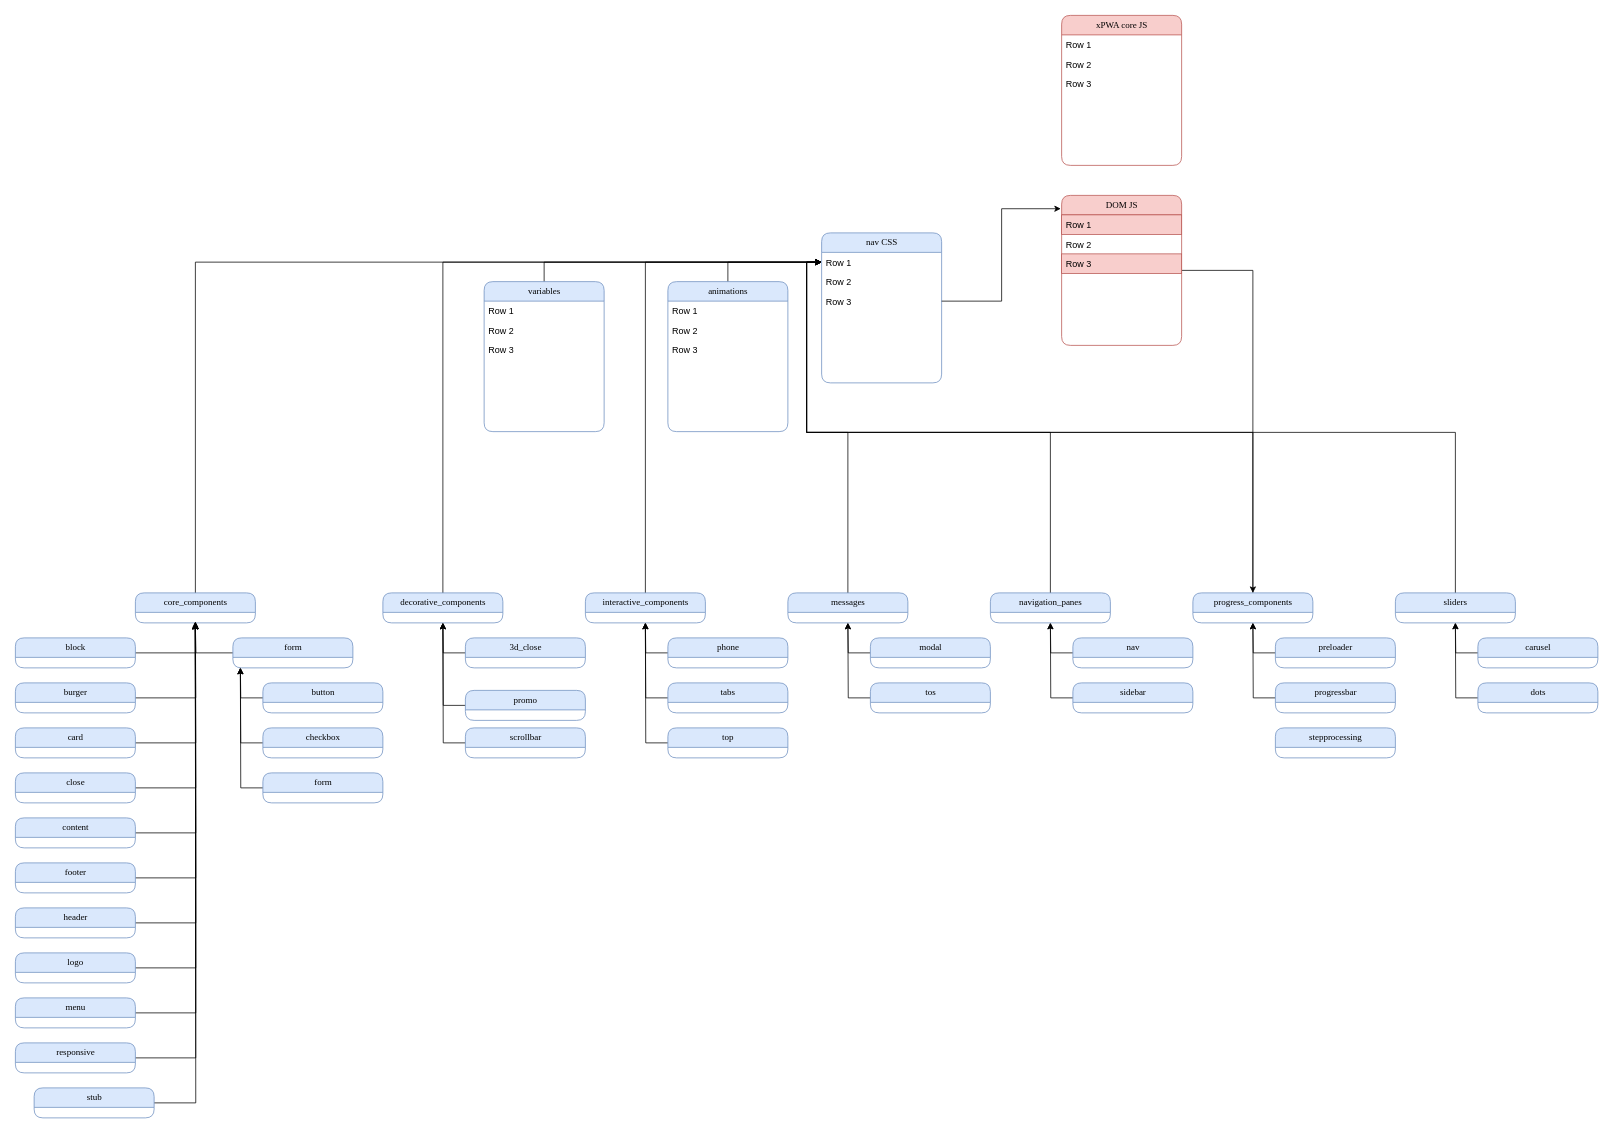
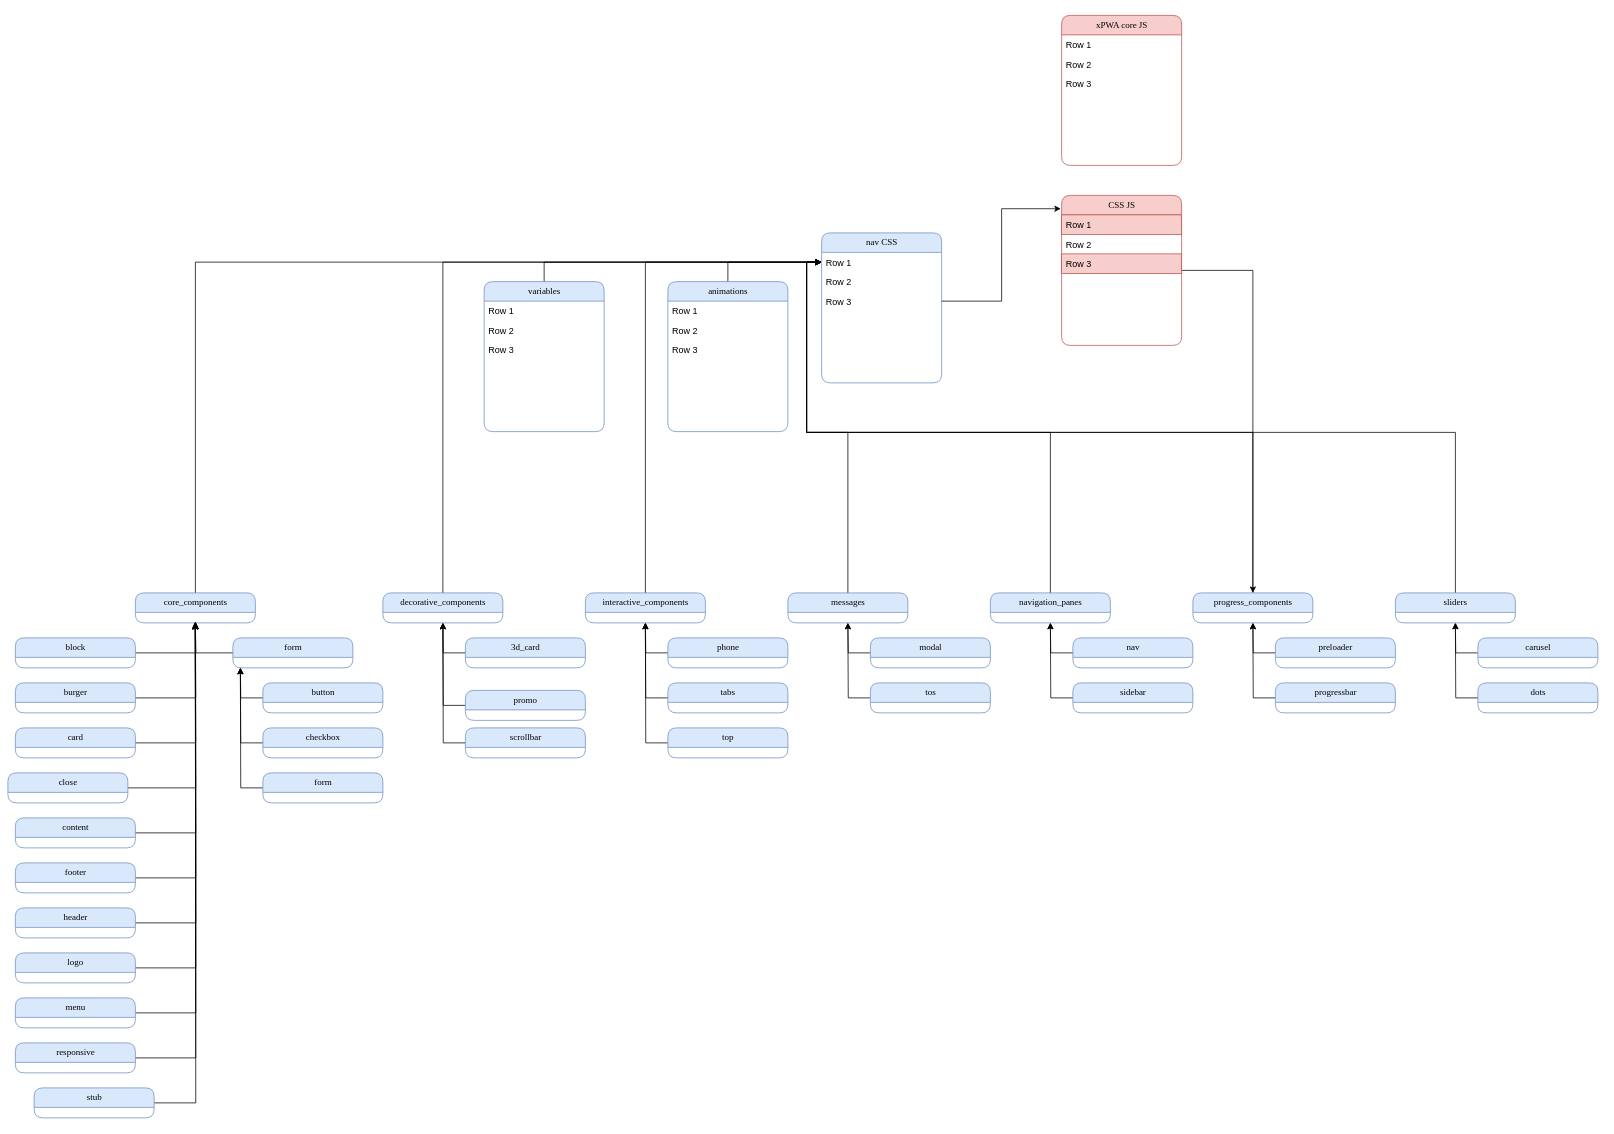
(1122, 205) -> (1122, 205)
(526, 648) -> (526, 648)
(1335, 743) -> none
(75, 788) -> (68, 788)
